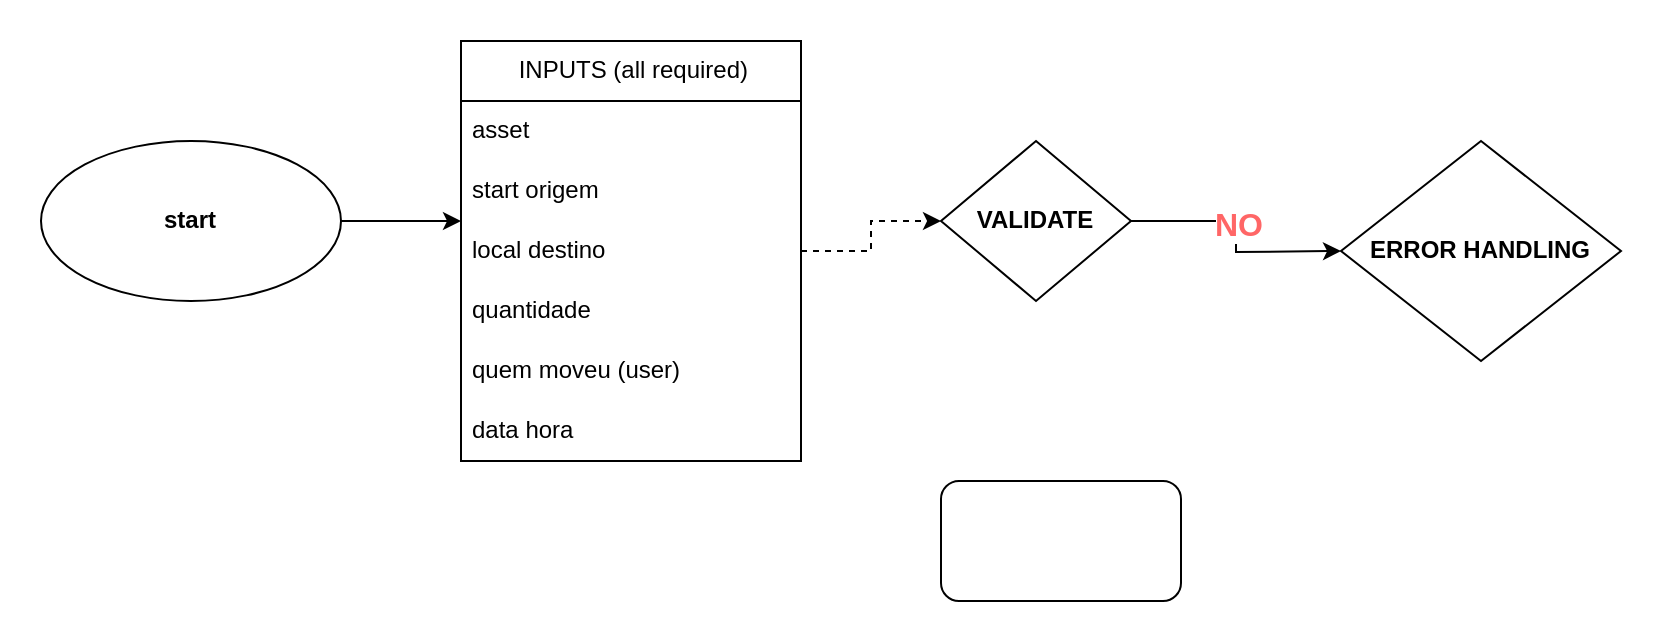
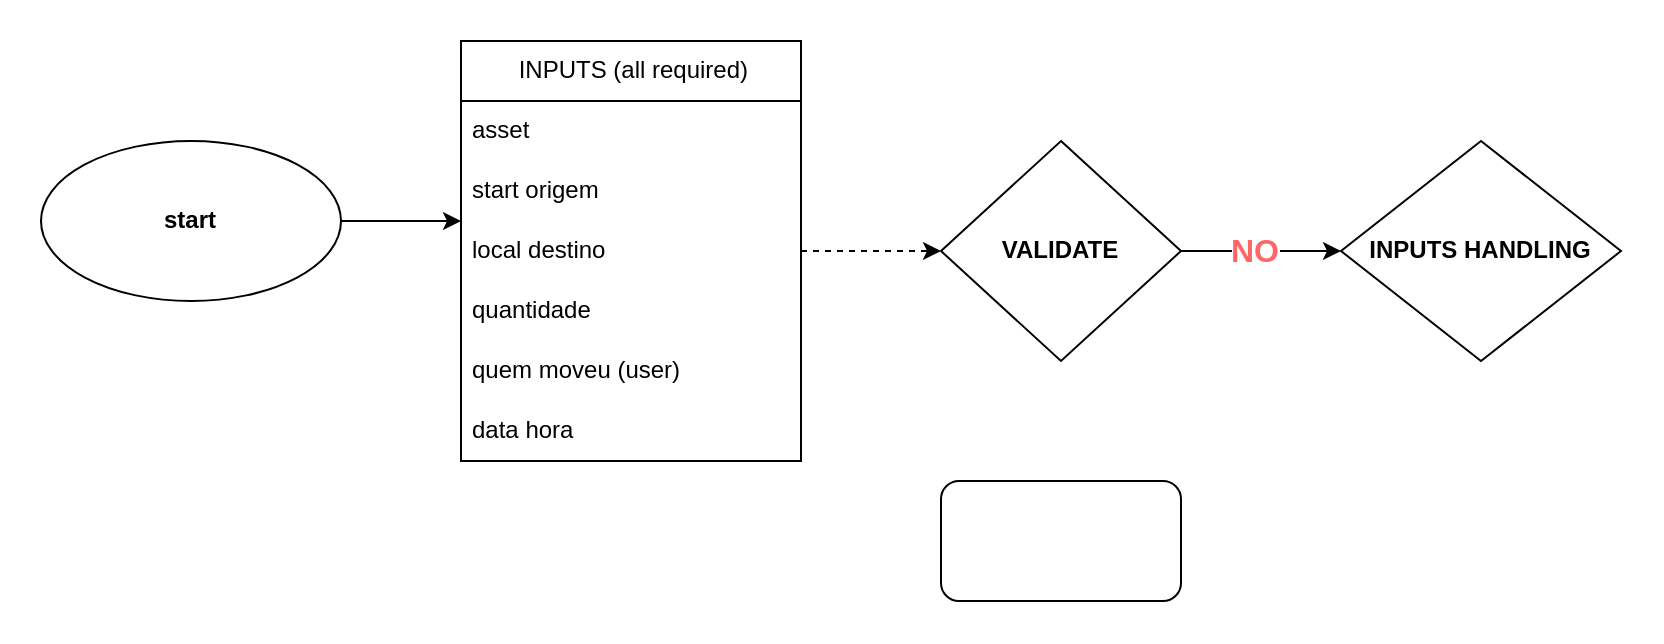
(1036, 221) -> (1061, 251)
(1481, 251) -> (1481, 251)
